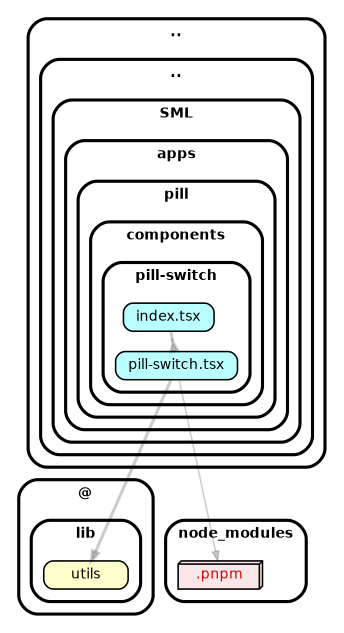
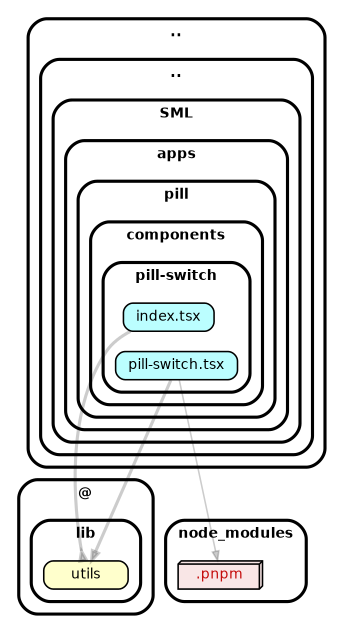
(172, 336) -> (76, 492)
